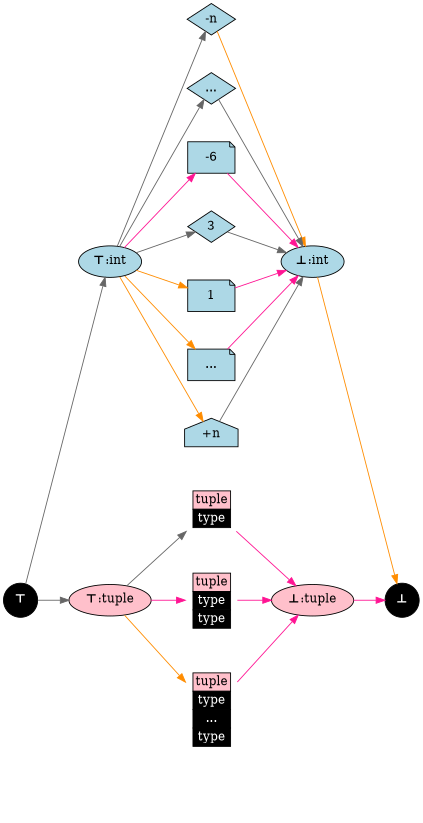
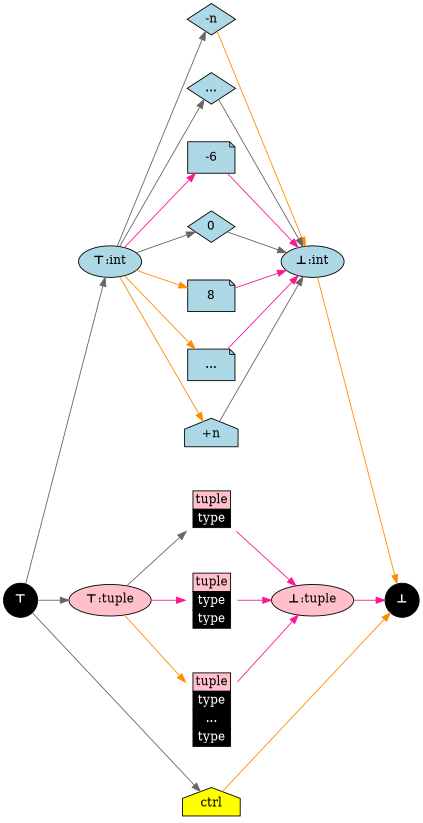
(211, 227) -> (211, 227)
(211, 296) -> (211, 296)
none -> (211, 803)
